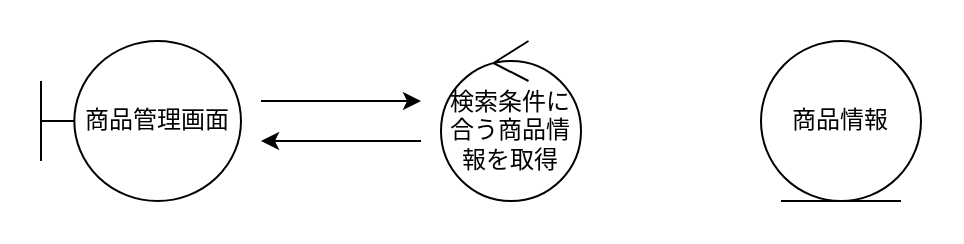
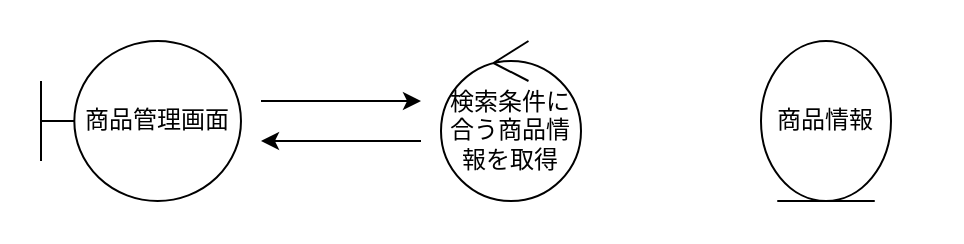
(841, 121) -> (826, 121)
